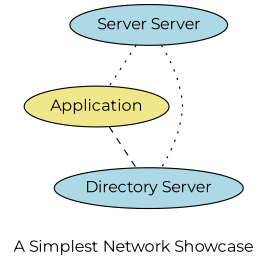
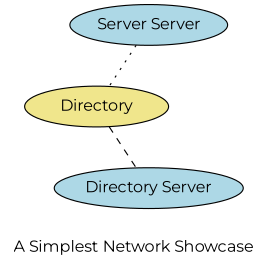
(97, 107) -> (97, 107)
(183, 107) -> none
